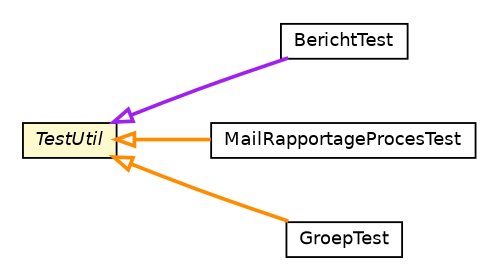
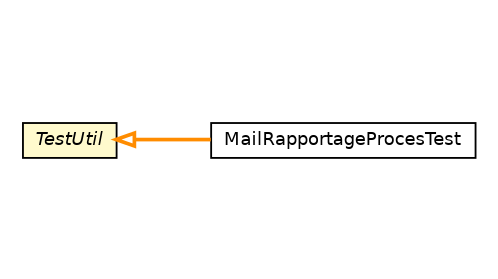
(343, 40) -> none
(343, 239) -> none
